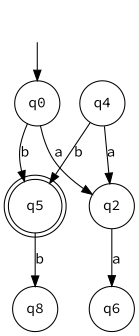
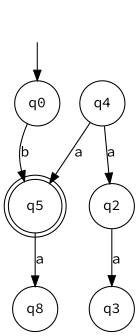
(79, 153) -> (79, 153)
(55, 162) -> none
(40, 260) -> (40, 260)
(112, 309) -> (112, 309)
